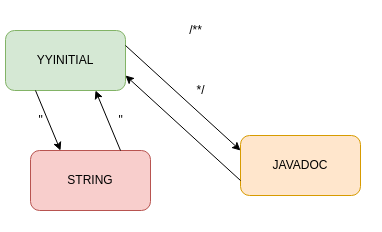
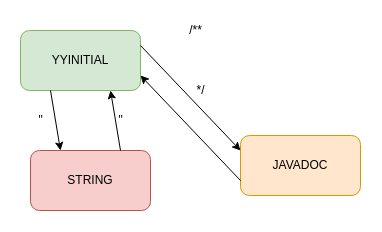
(66, 61) -> (81, 61)
